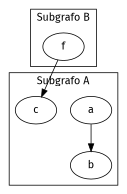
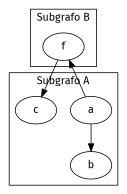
none -> (79, 82)
